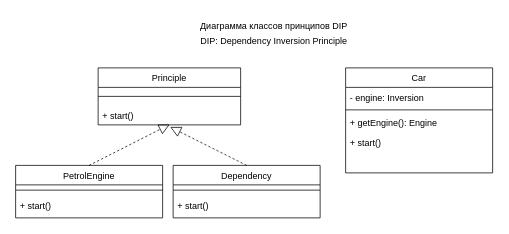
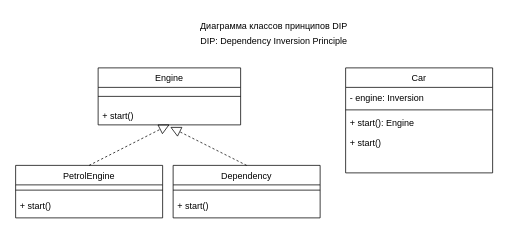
(169, 78) -> (169, 78)
(398, 123) -> (389, 123)
